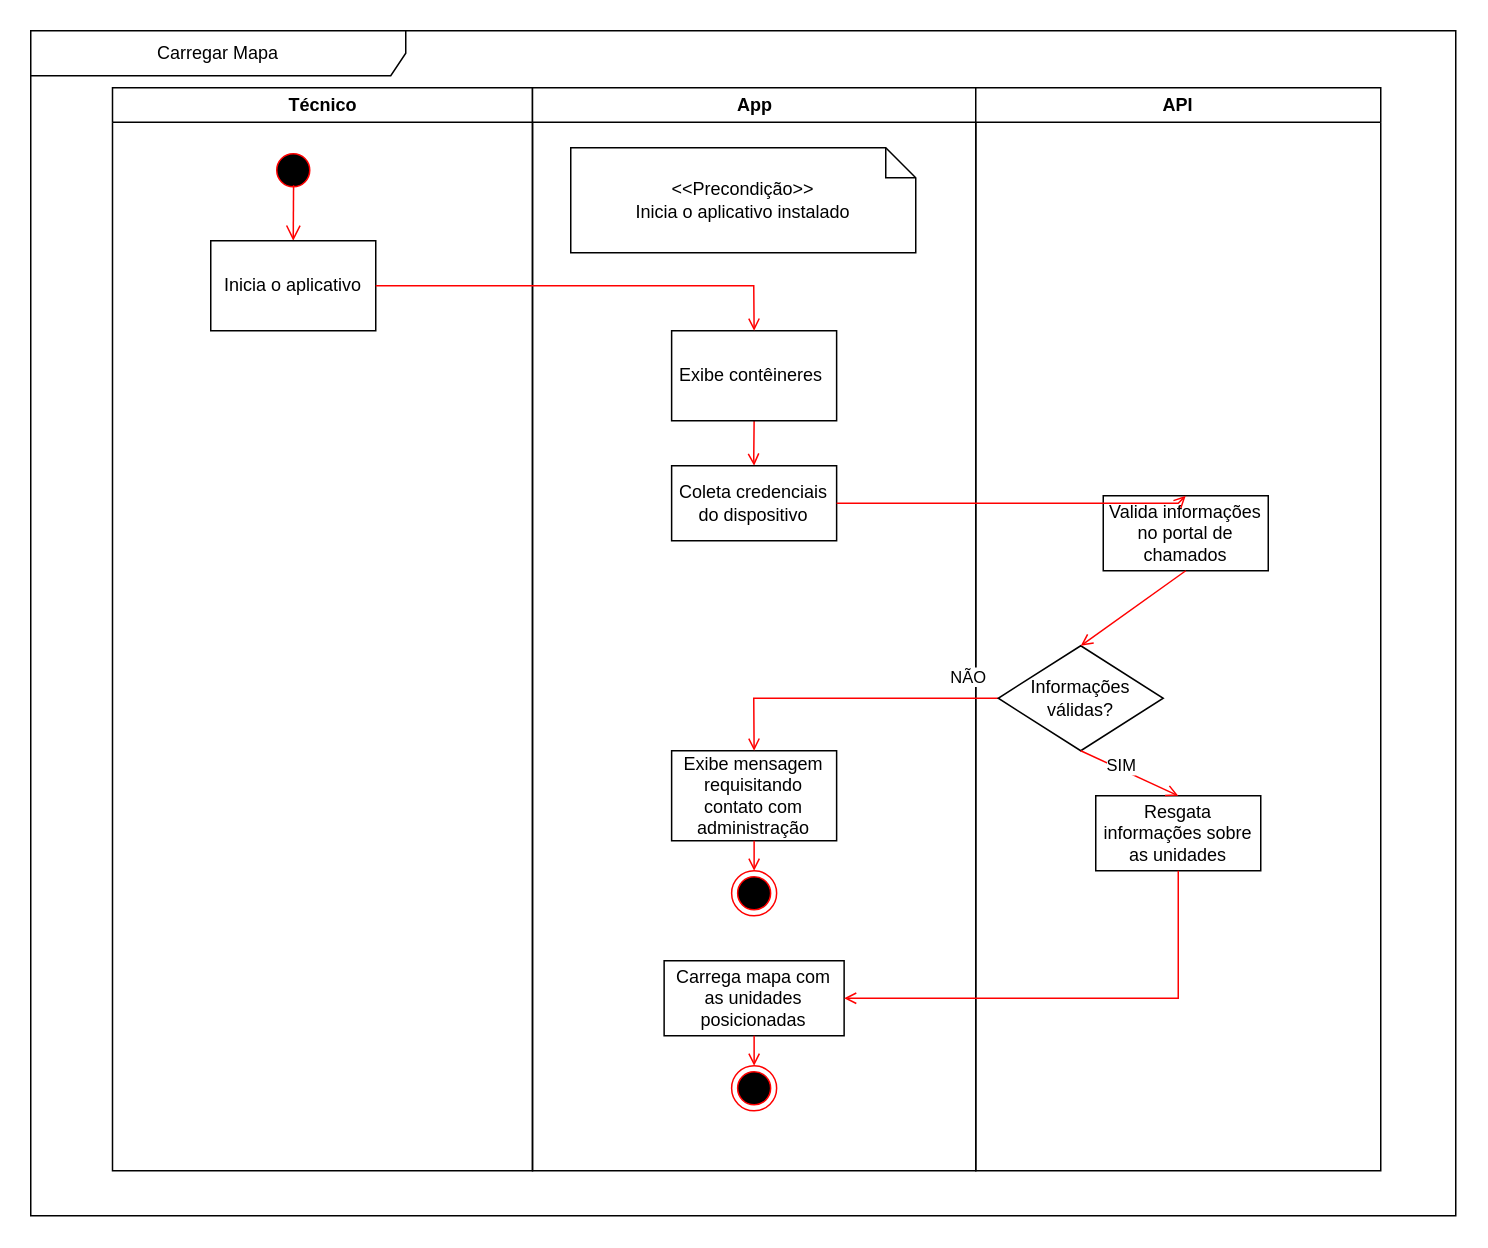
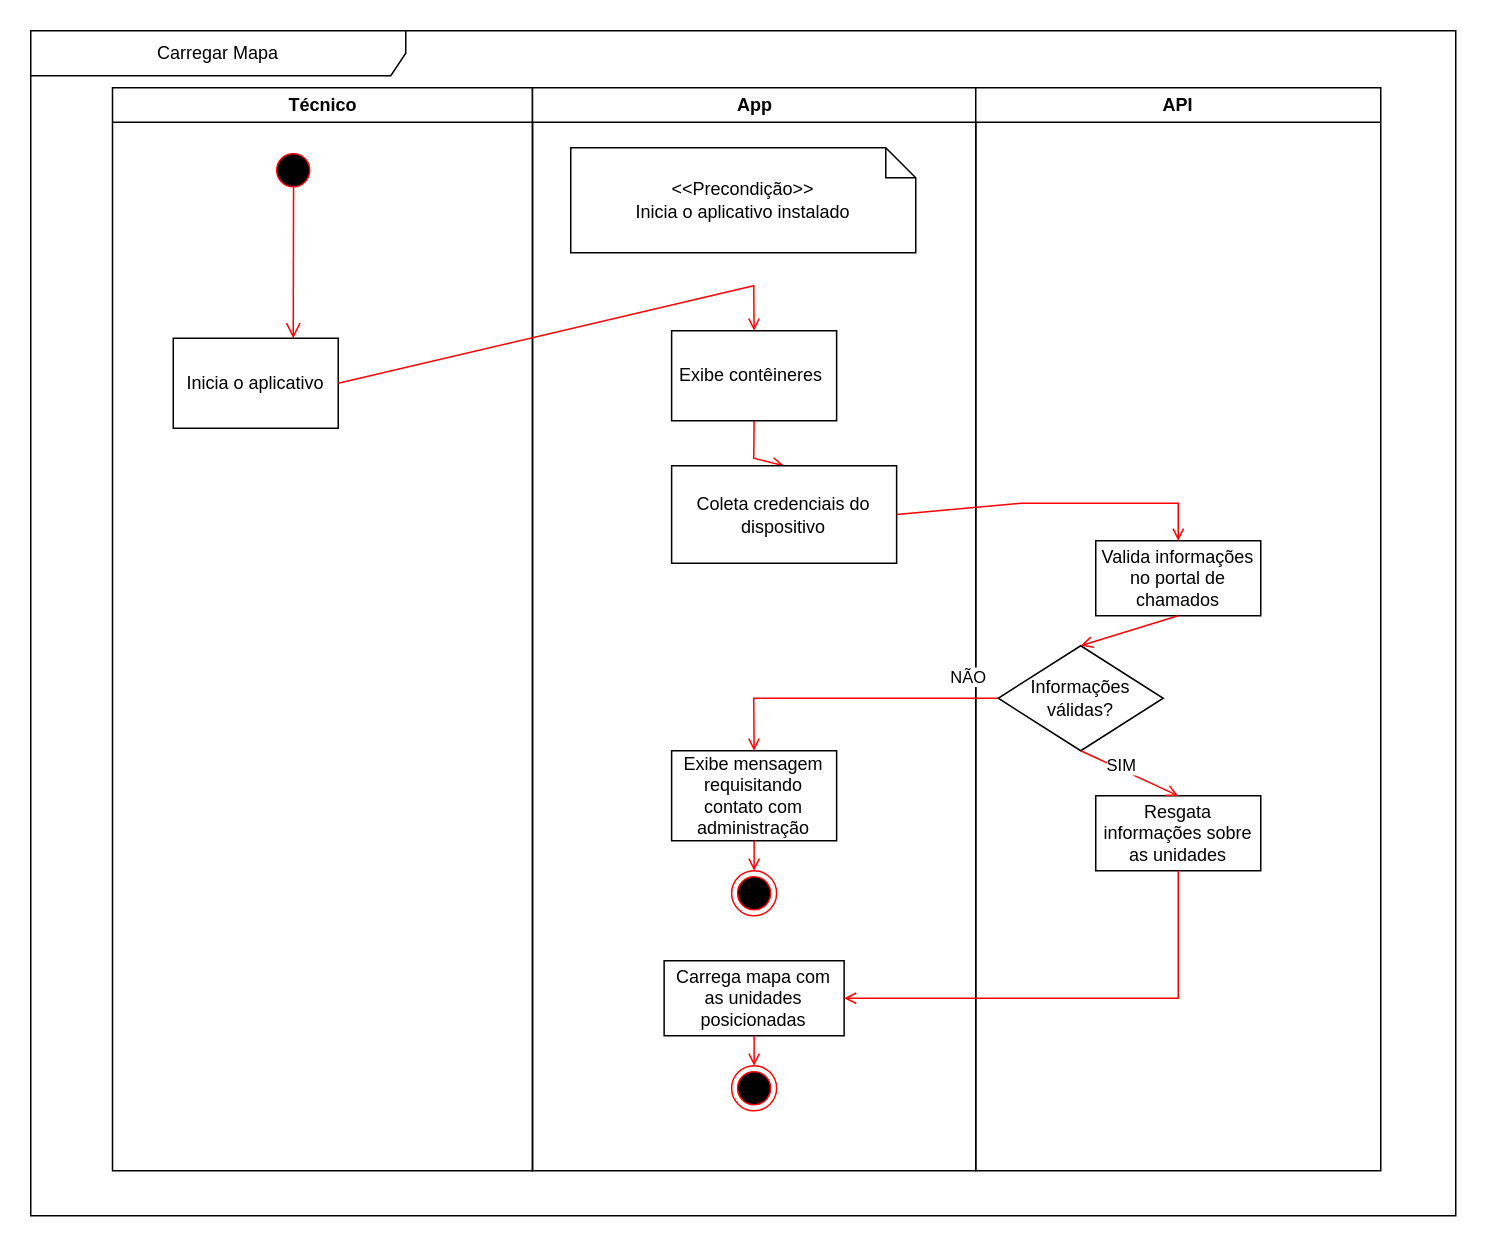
(293, 286) -> (256, 383)
(754, 503) -> (784, 515)
(1186, 533) -> (1178, 578)
